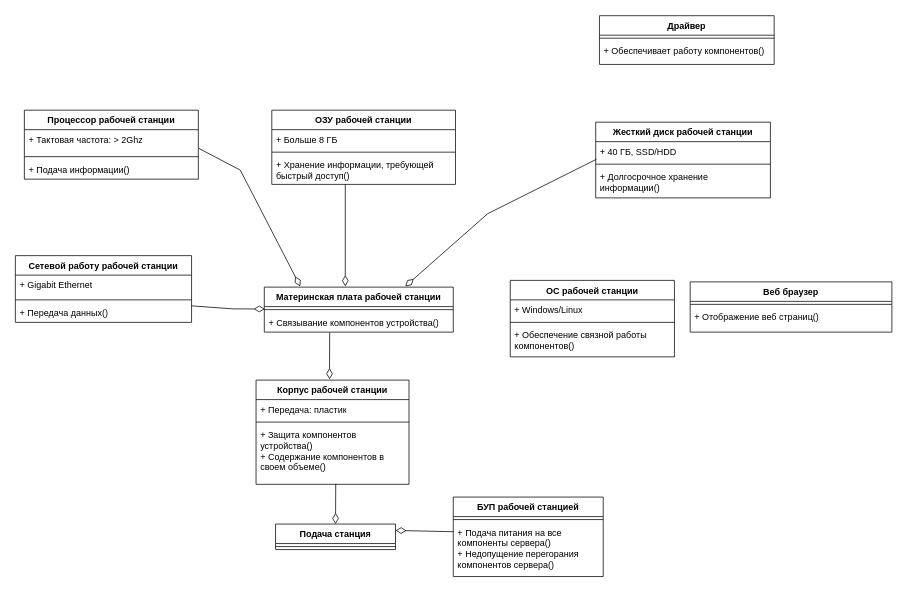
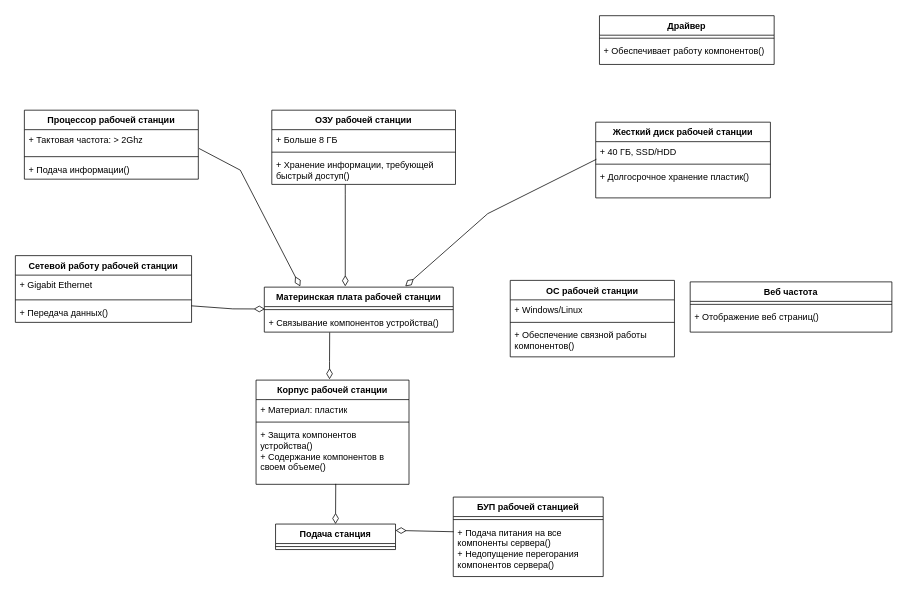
(684, 183) -> (680, 178)
(791, 292) -> (791, 292)
(305, 410) -> (305, 410)
